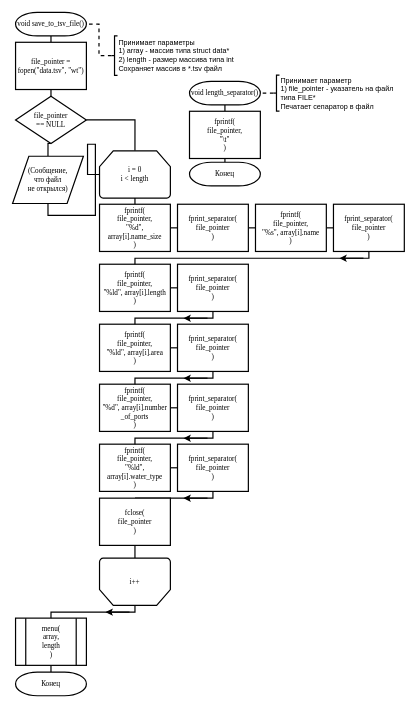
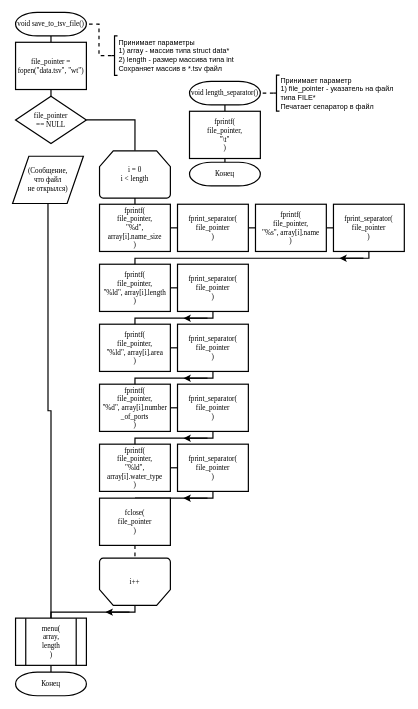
(48, 149) -> none
(95, 180) -> (50, 411)
(135, 552) -> (135, 552)
